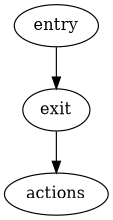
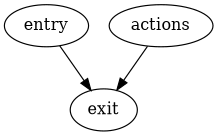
(56, 146) -> (136, 63)
